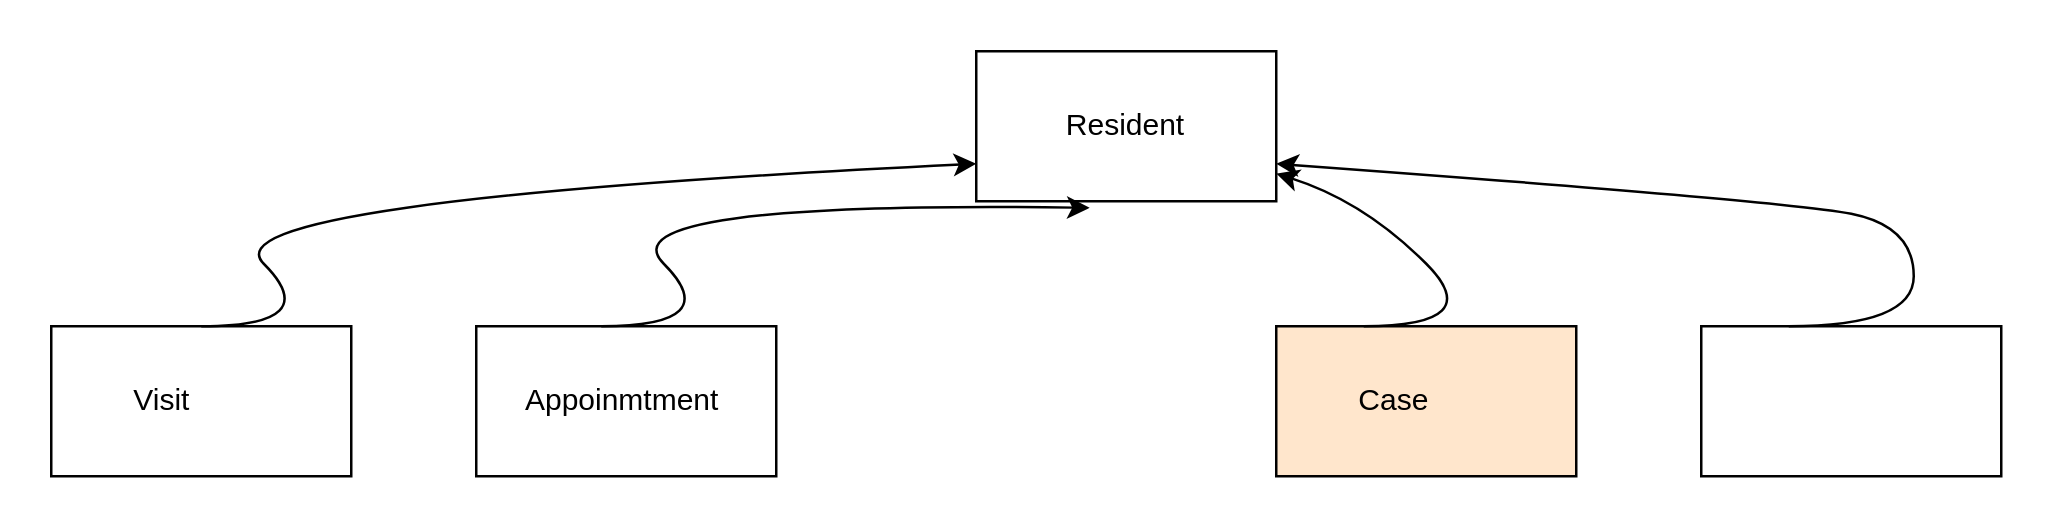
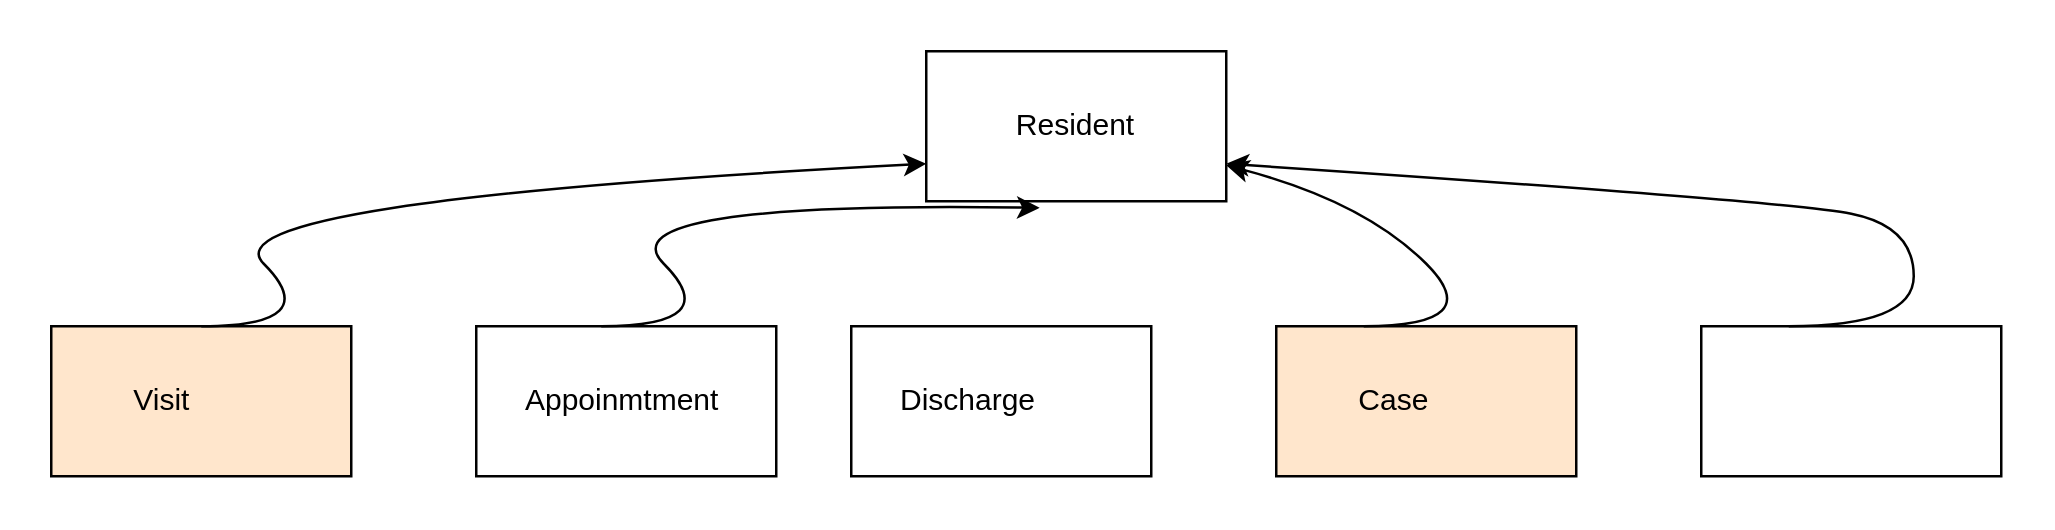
(1126, 126) -> (1076, 126)
(201, 401) -> (201, 401)
none -> (1001, 401)
